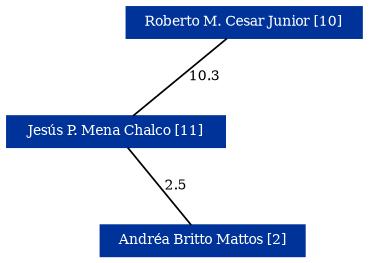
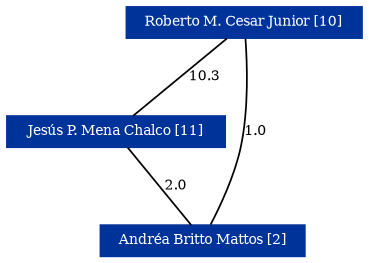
none -> (243, 135)
(176, 186) -> (176, 186)
